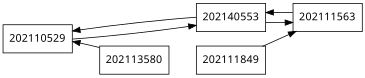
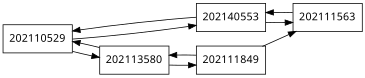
none -> (82, 54)
none -> (186, 55)
none -> (179, 65)
